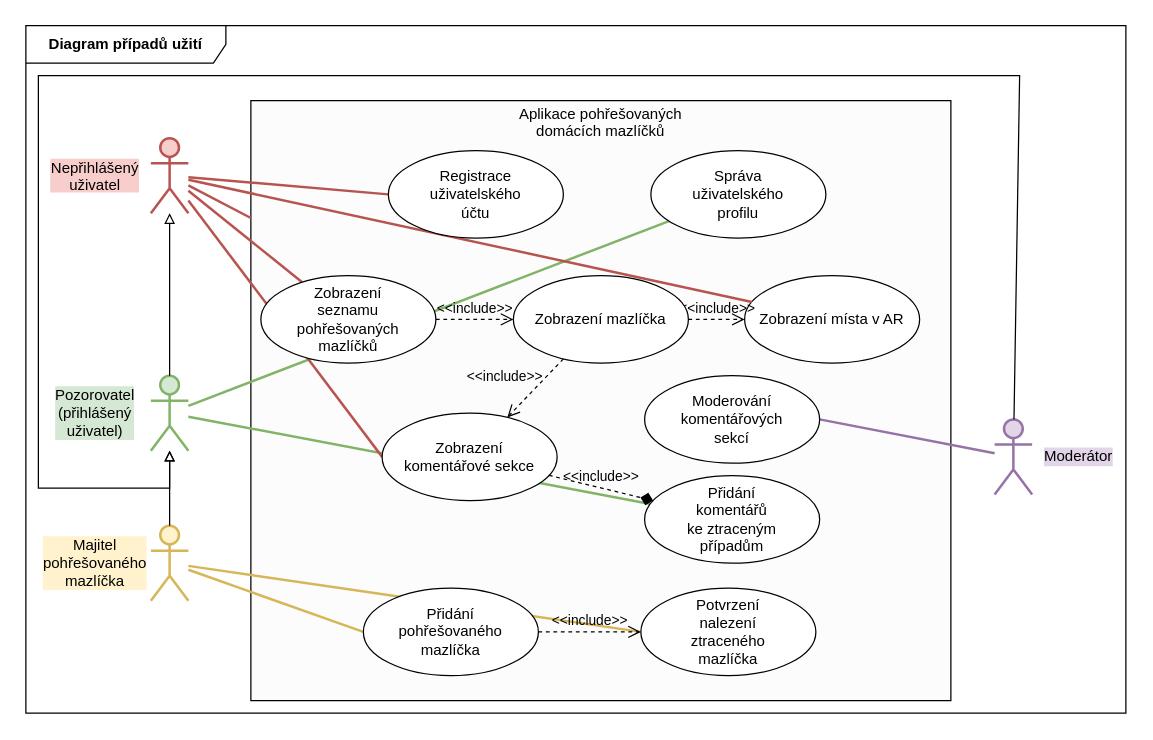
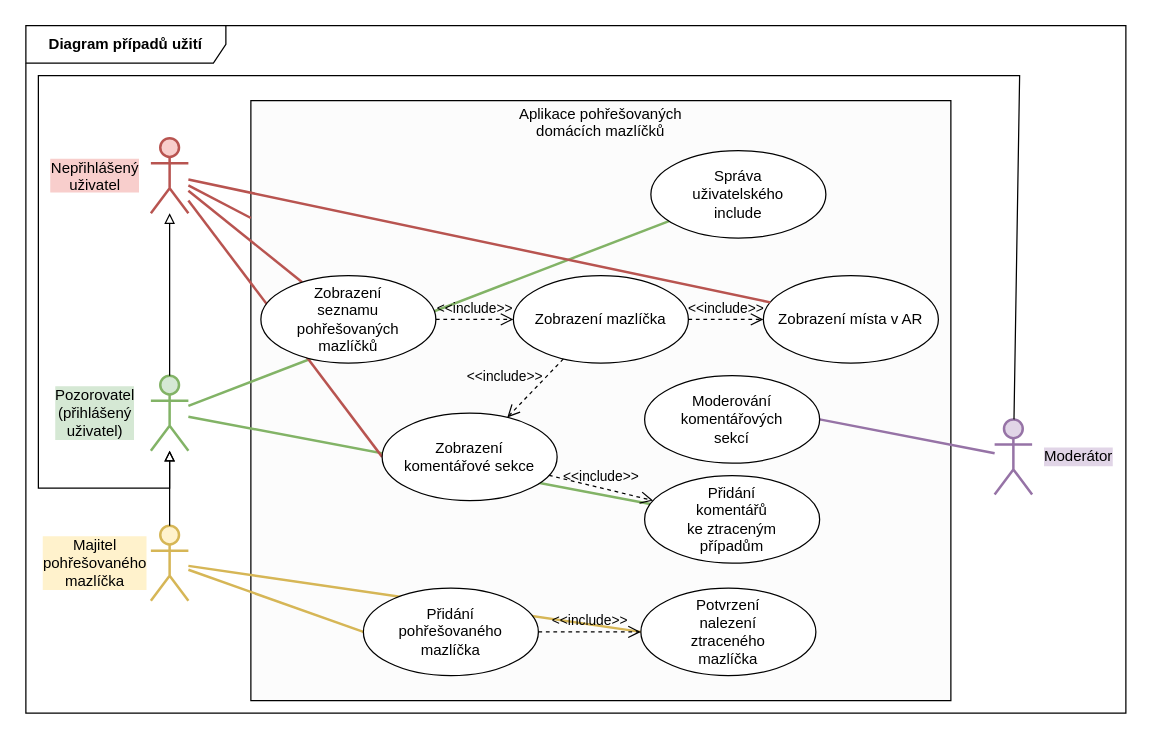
(288, 186) -> none
(476, 194) -> none
(738, 194) -> (738, 194)
(832, 319) -> (851, 319)
(640, 497) -> (644, 498)
